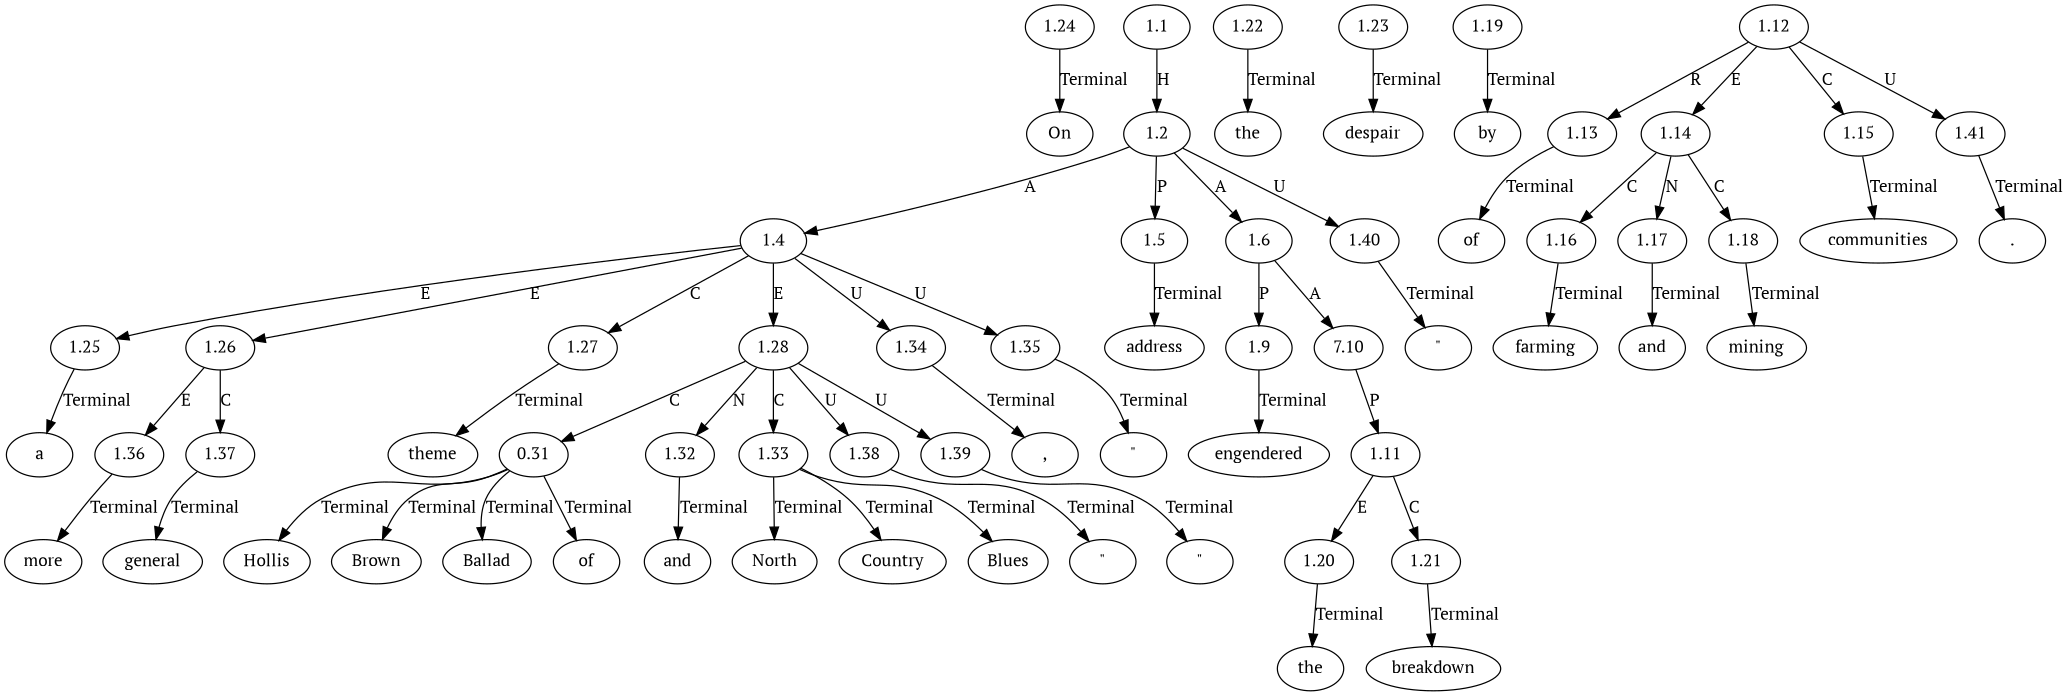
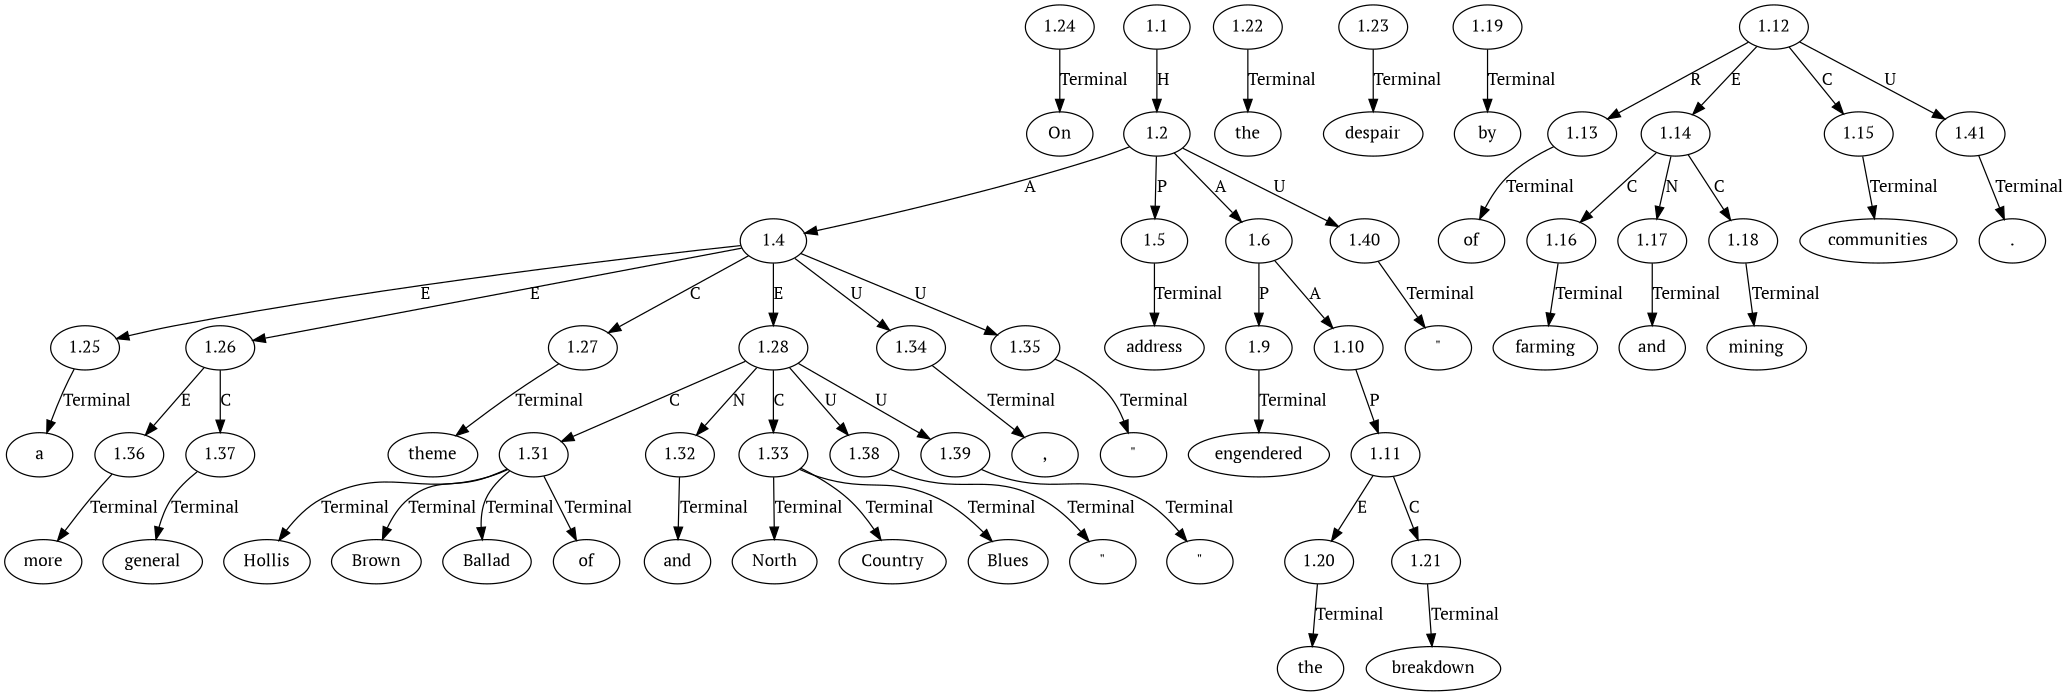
(1349, 348) -> (1349, 348)
(534, 455) -> (534, 455)
